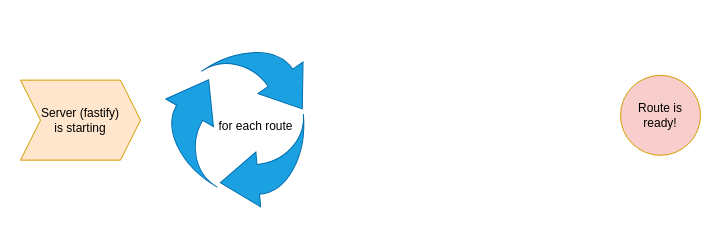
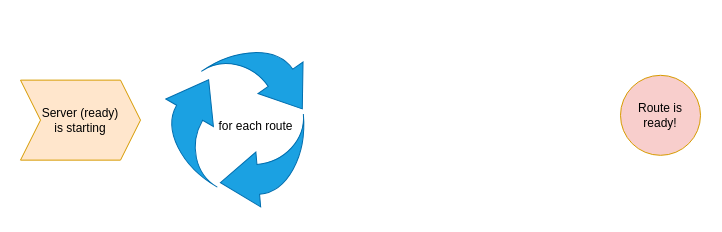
(81, 121) -> (81, 121)
